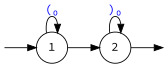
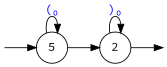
(52, 48) -> (52, 48)
